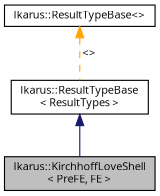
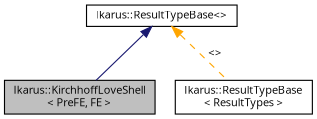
(80, 141) -> (120, 57)
